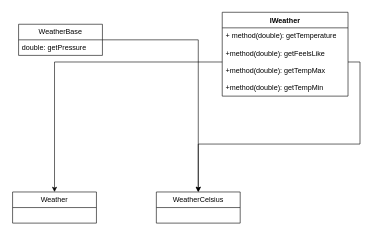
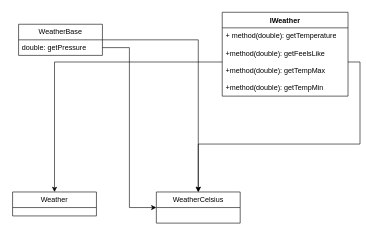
none -> (129, 126)
(54, 208) -> (54, 204)
